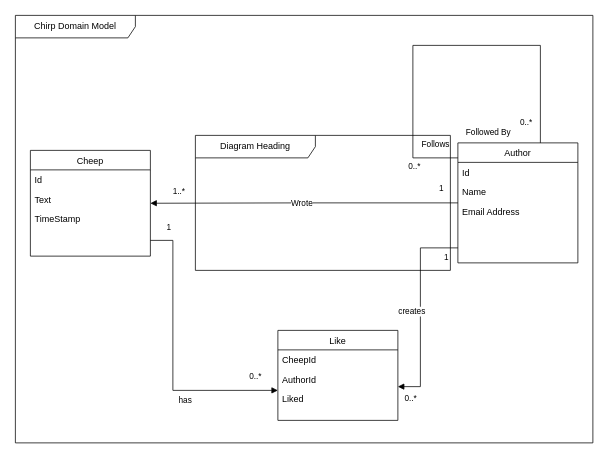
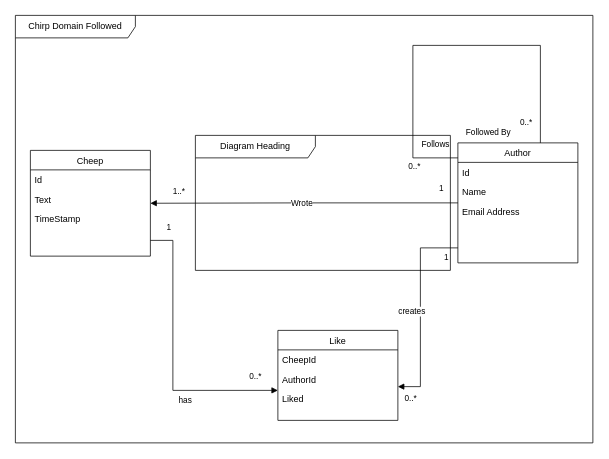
(75, 27) -> (75, 27)
